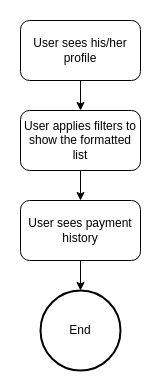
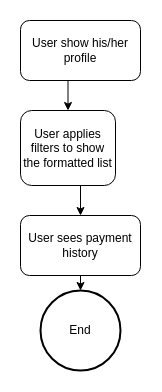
(81, 51) -> (81, 51)
(81, 141) -> (68, 148)
(81, 231) -> (81, 246)
